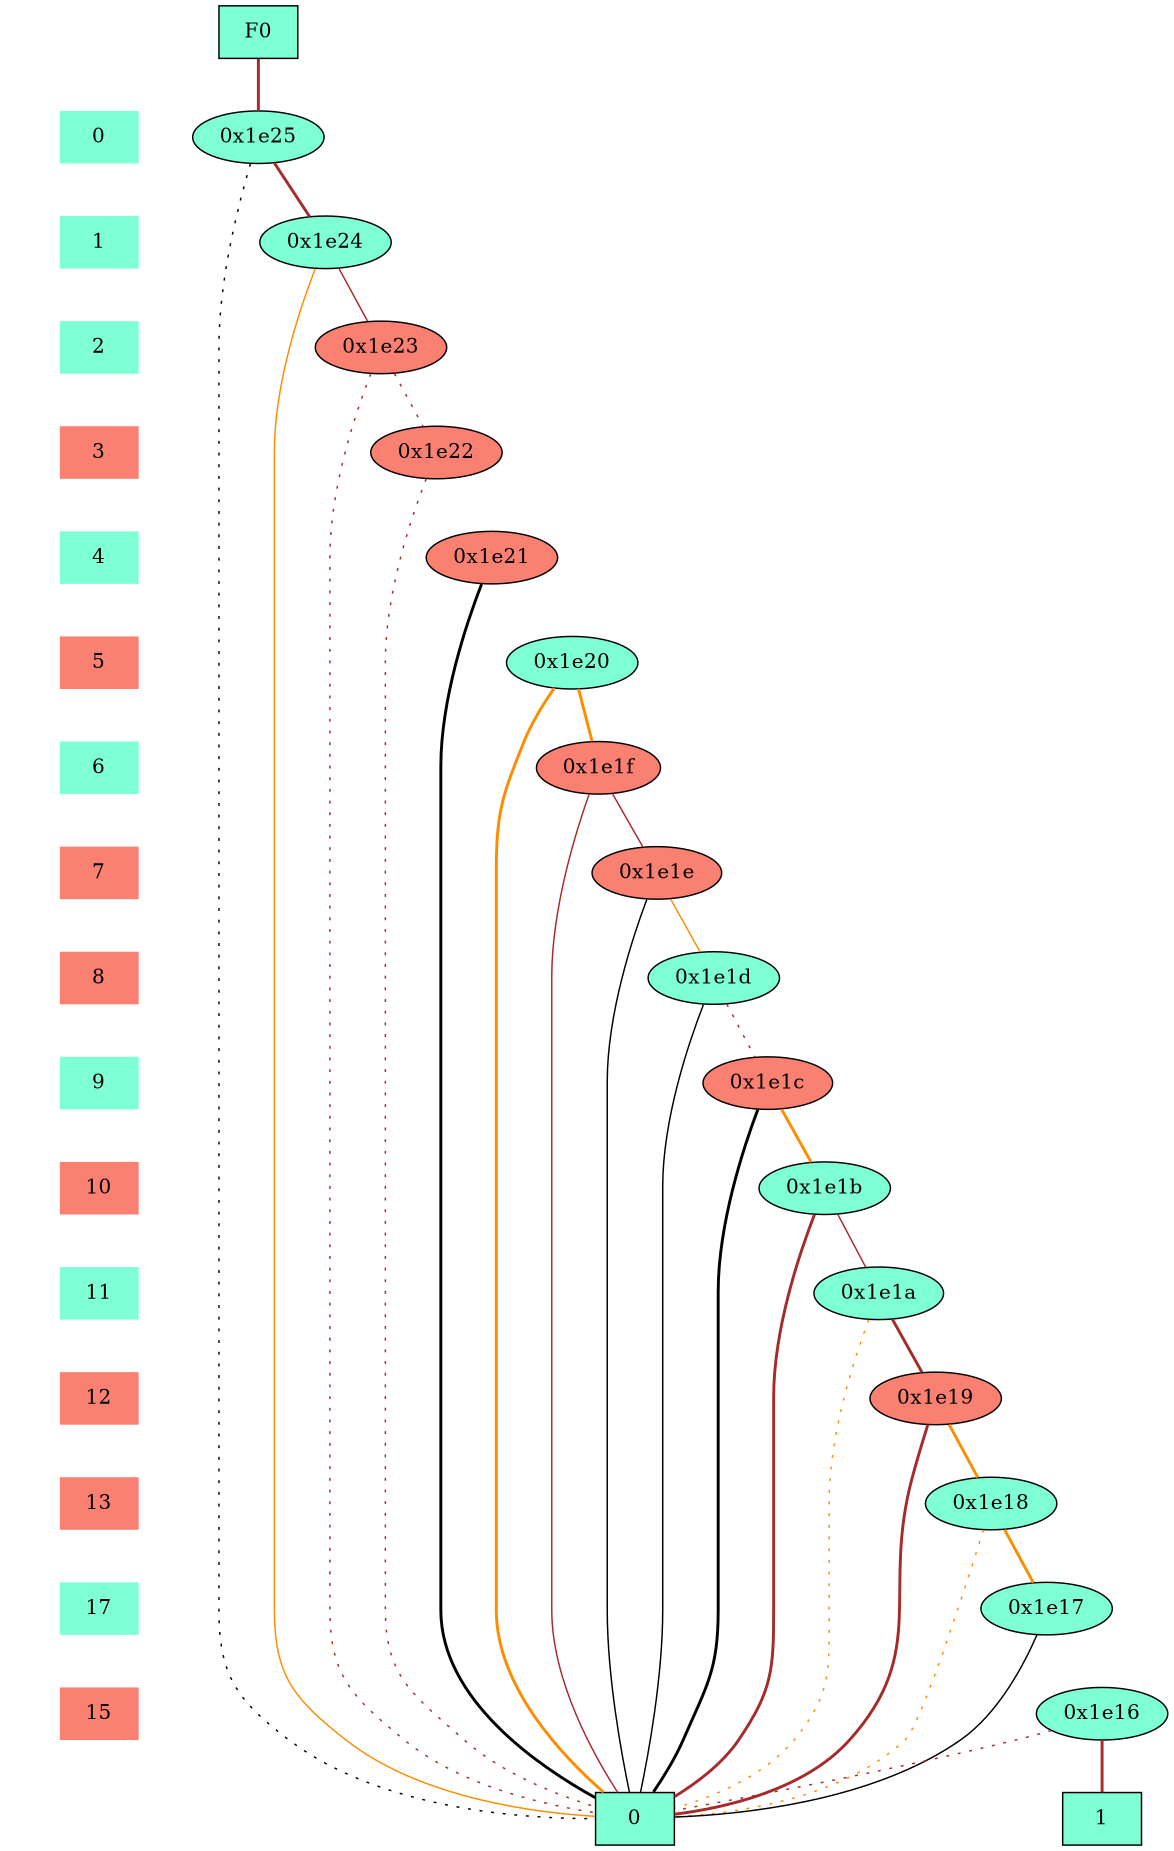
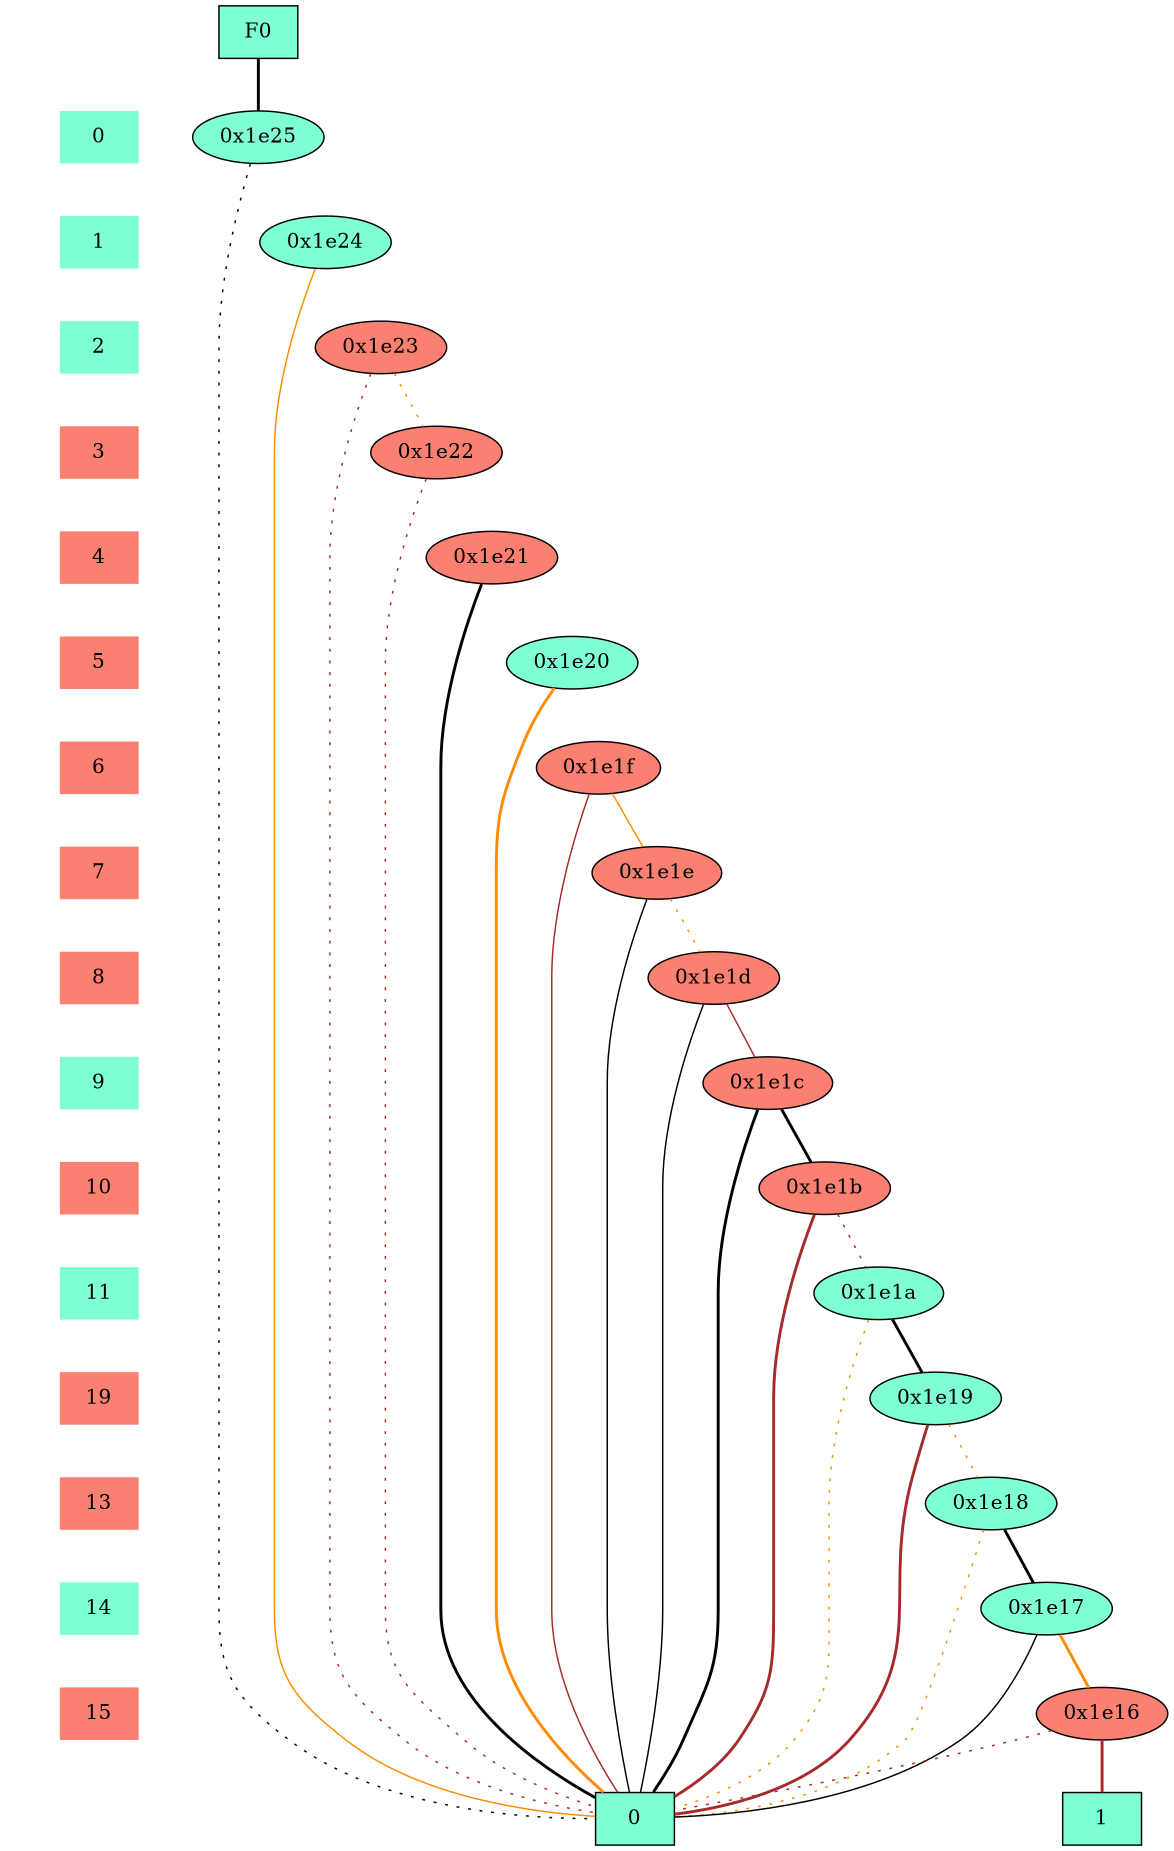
(258, 85) -> (258, 85)
(292, 190) -> none
(353, 295) -> none
(409, 400) -> (409, 400)
(99, 558) -> (99, 558)
(585, 715) -> none
(99, 768) -> (99, 768)
(628, 820) -> (628, 820)
(685, 926) -> (685, 926)
(714, 978) -> (714, 978)
(741, 1031) -> (741, 1031)
(796, 1136) -> (796, 1136)
(825, 1188) -> (825, 1188)
(852, 1241) -> (852, 1241)
(907, 1346) -> (907, 1346)
(99, 1398) -> (99, 1398)
(936, 1398) -> (936, 1398)
(963, 1451) -> (963, 1451)
(1019, 1556) -> (1019, 1556)
(99, 1609) -> (99, 1609)
none -> (1074, 1661)
(1102, 1714) -> (1102, 1714)
